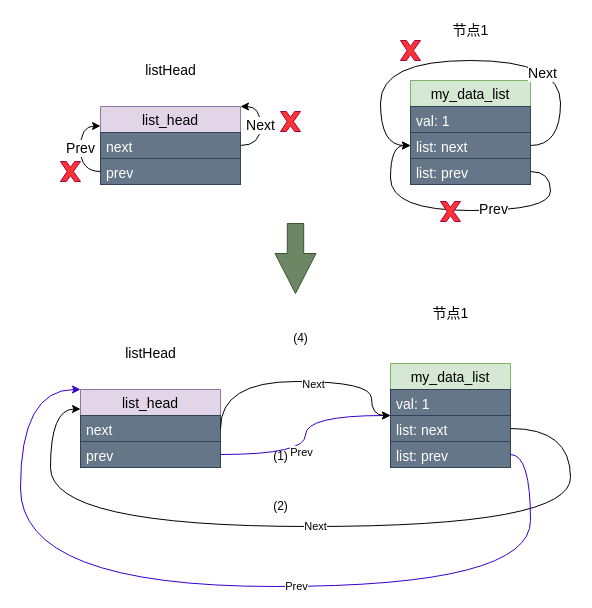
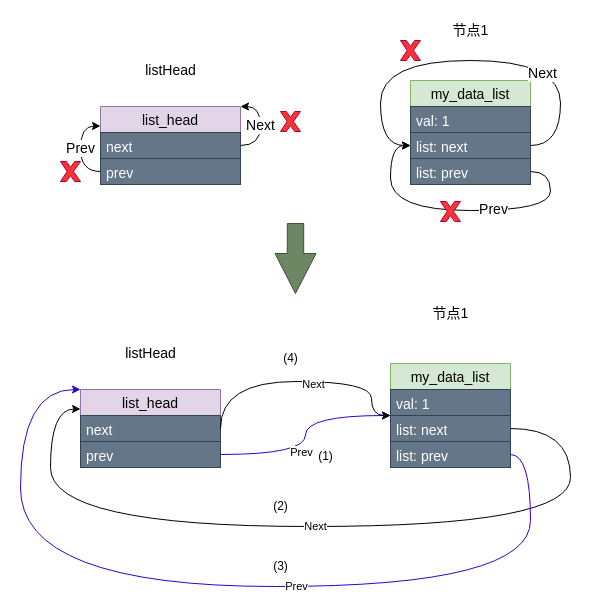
(301, 339) -> (291, 359)
(281, 457) -> (326, 457)
none -> (281, 567)
